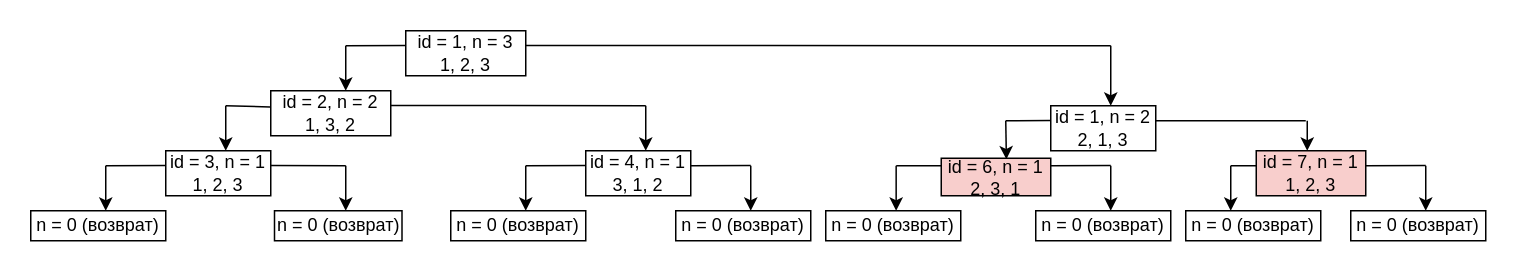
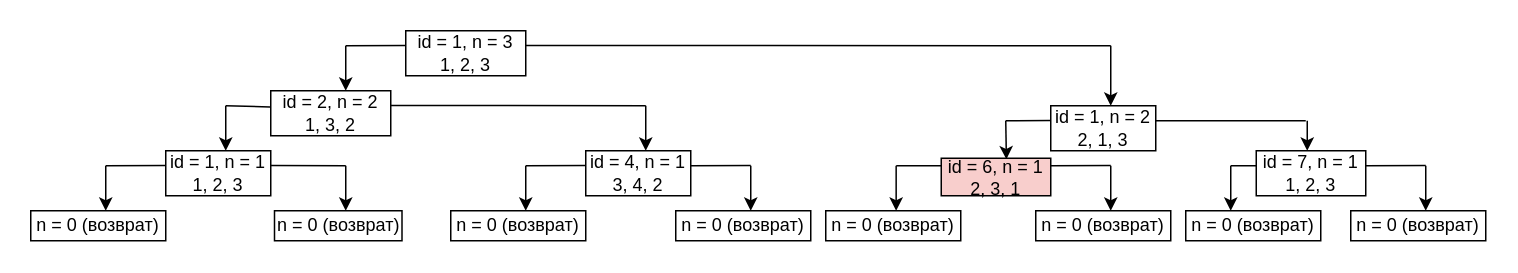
(218, 173) -> (218, 173)
(638, 173) -> (638, 173)
(1311, 173) -> (1311, 173)
